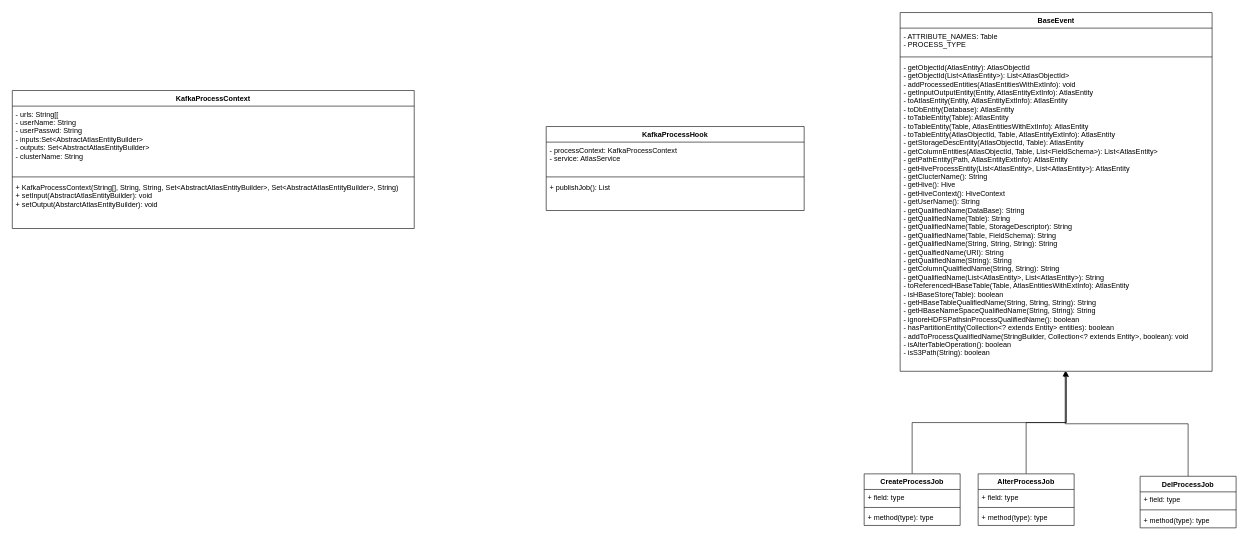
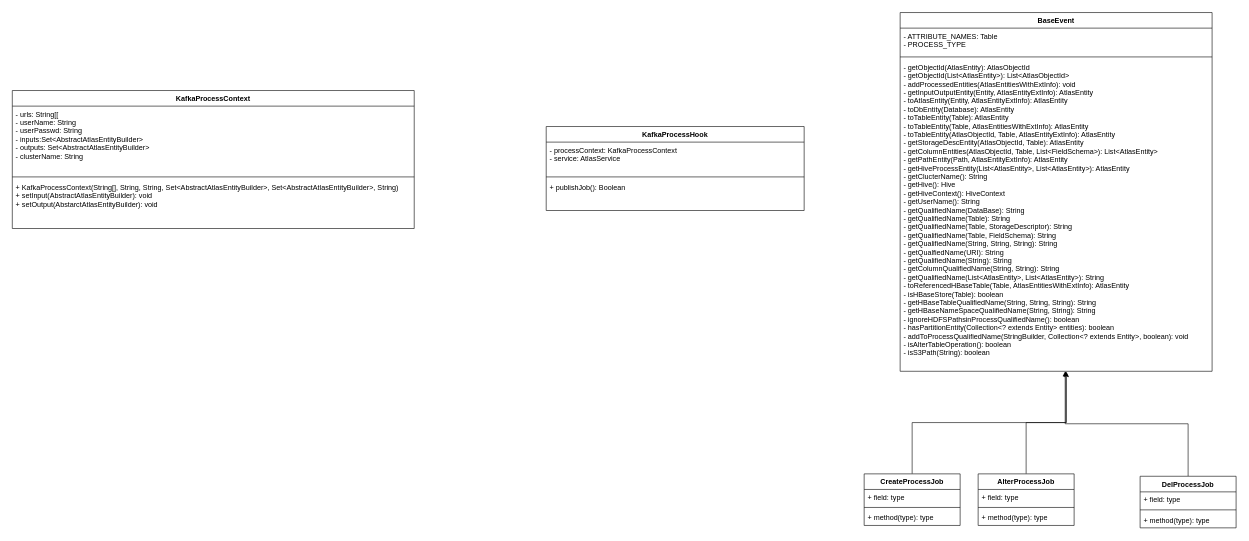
(584, 187) -> (590, 187)
